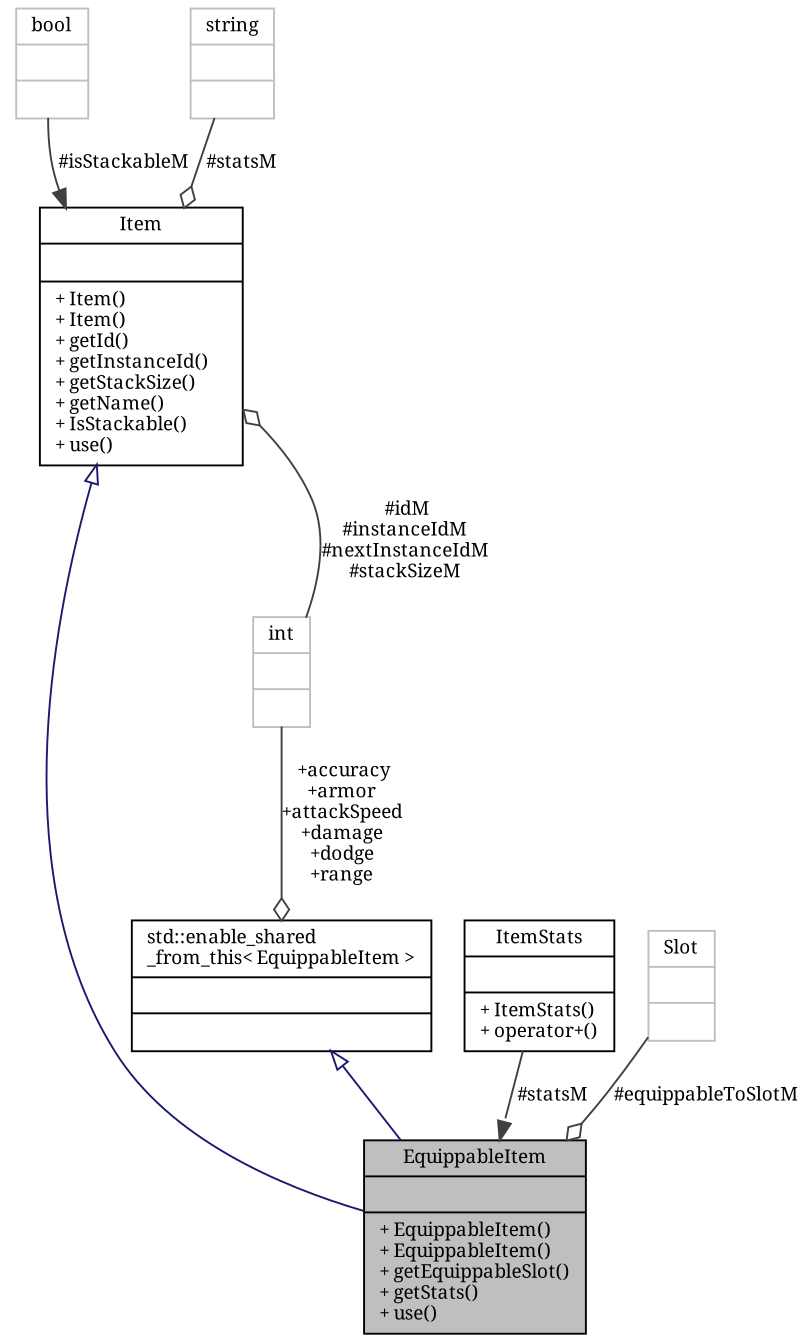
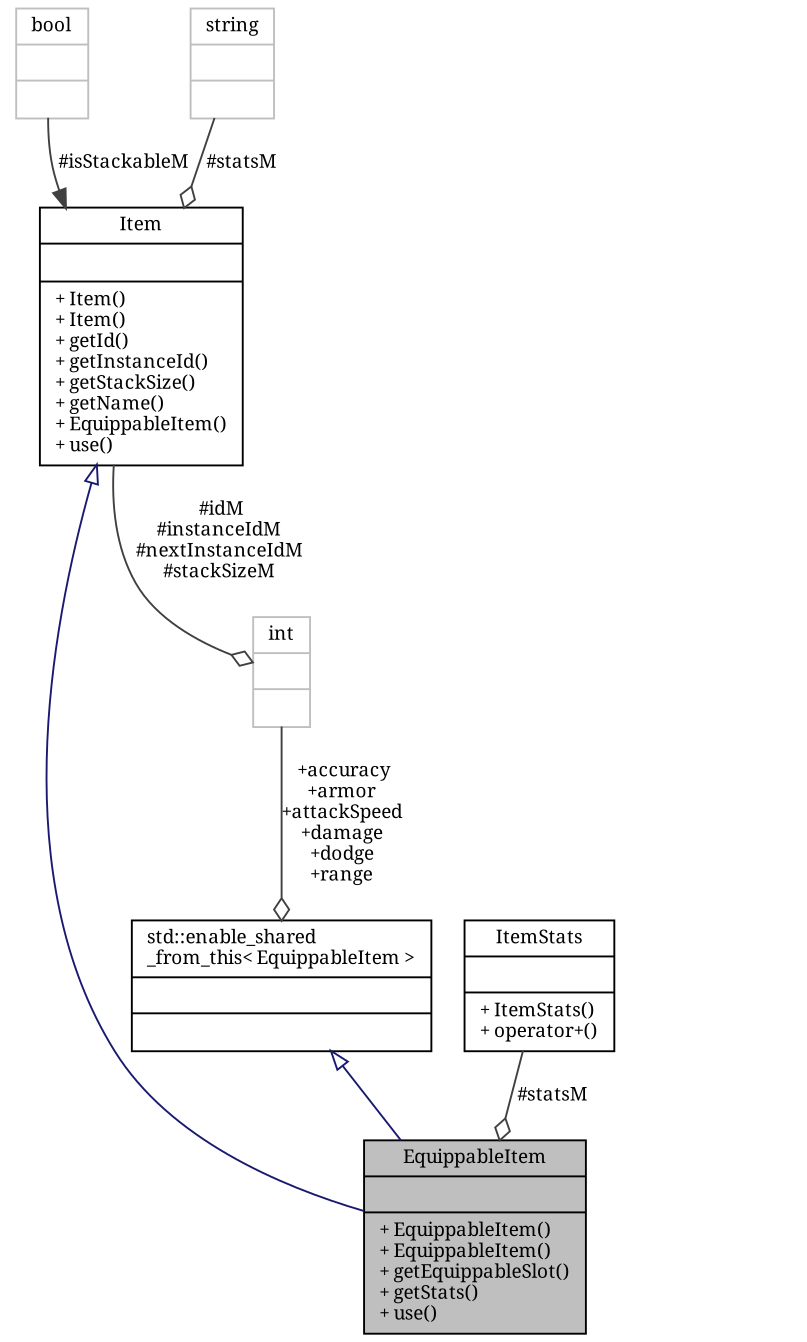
(121, 425) -> (141, 425)
(317, 514) -> (136, 583)
(682, 986) -> none
(514, 1085) -> (514, 1085)
